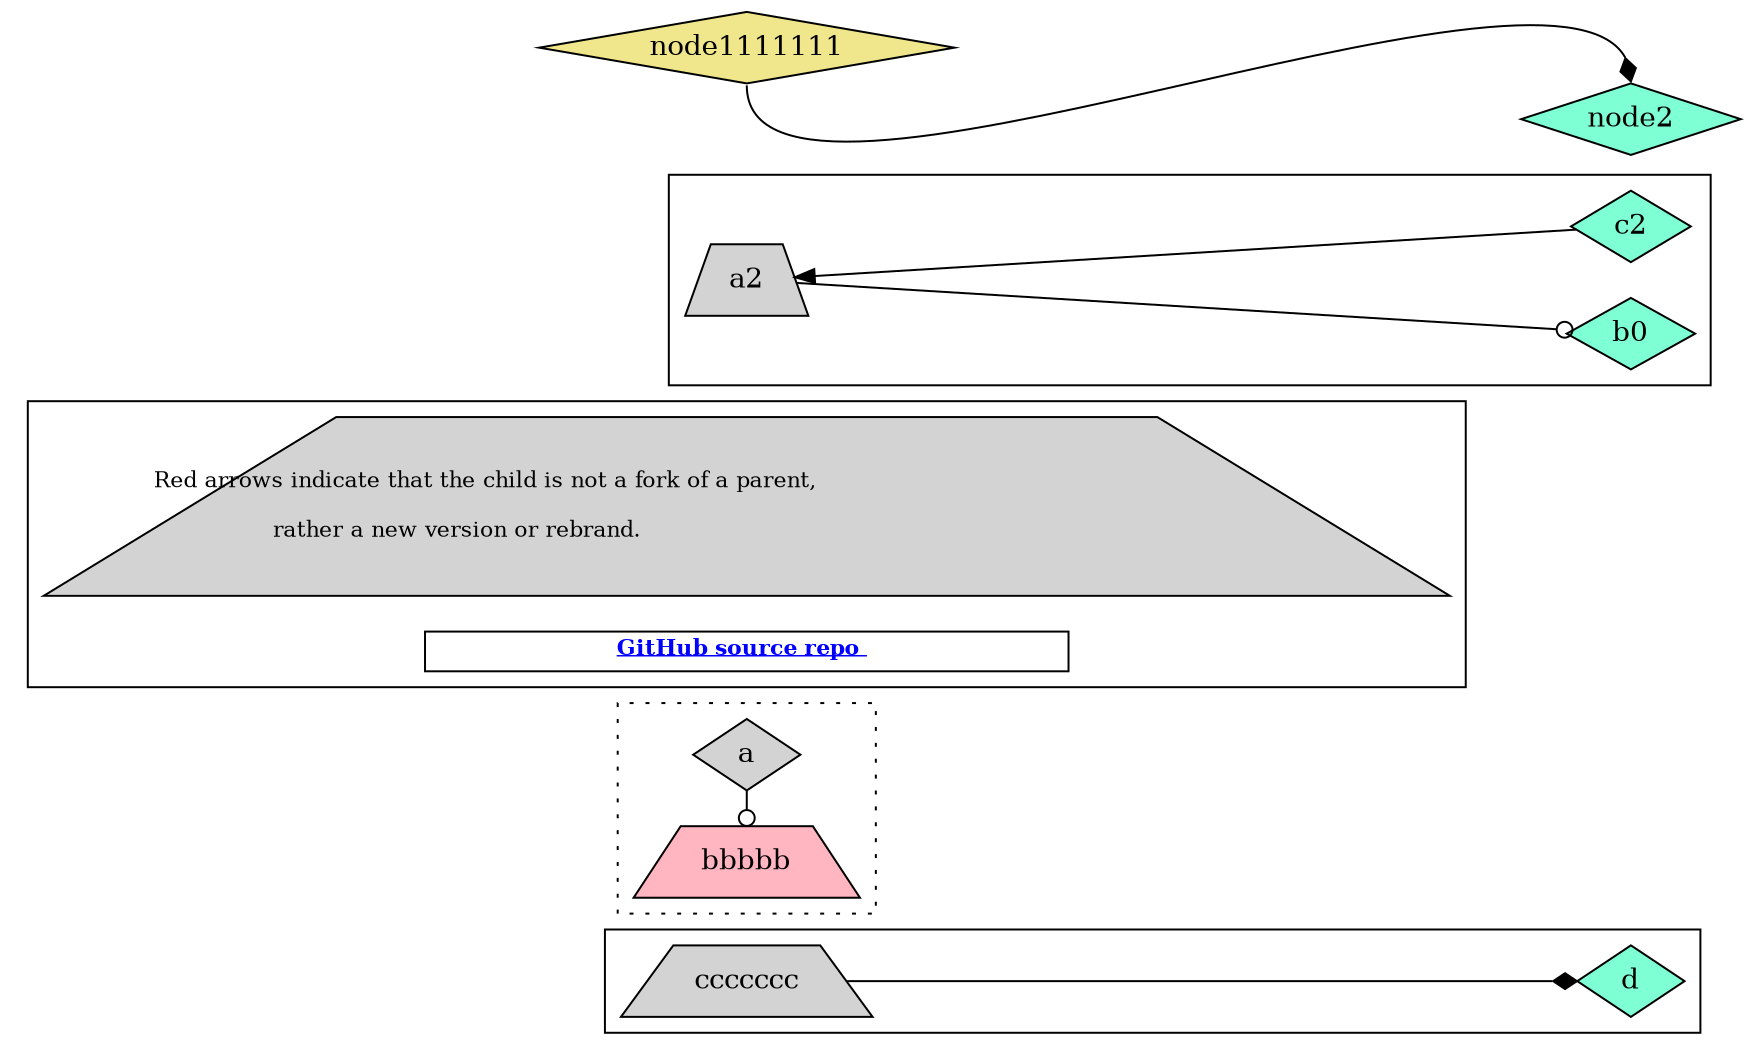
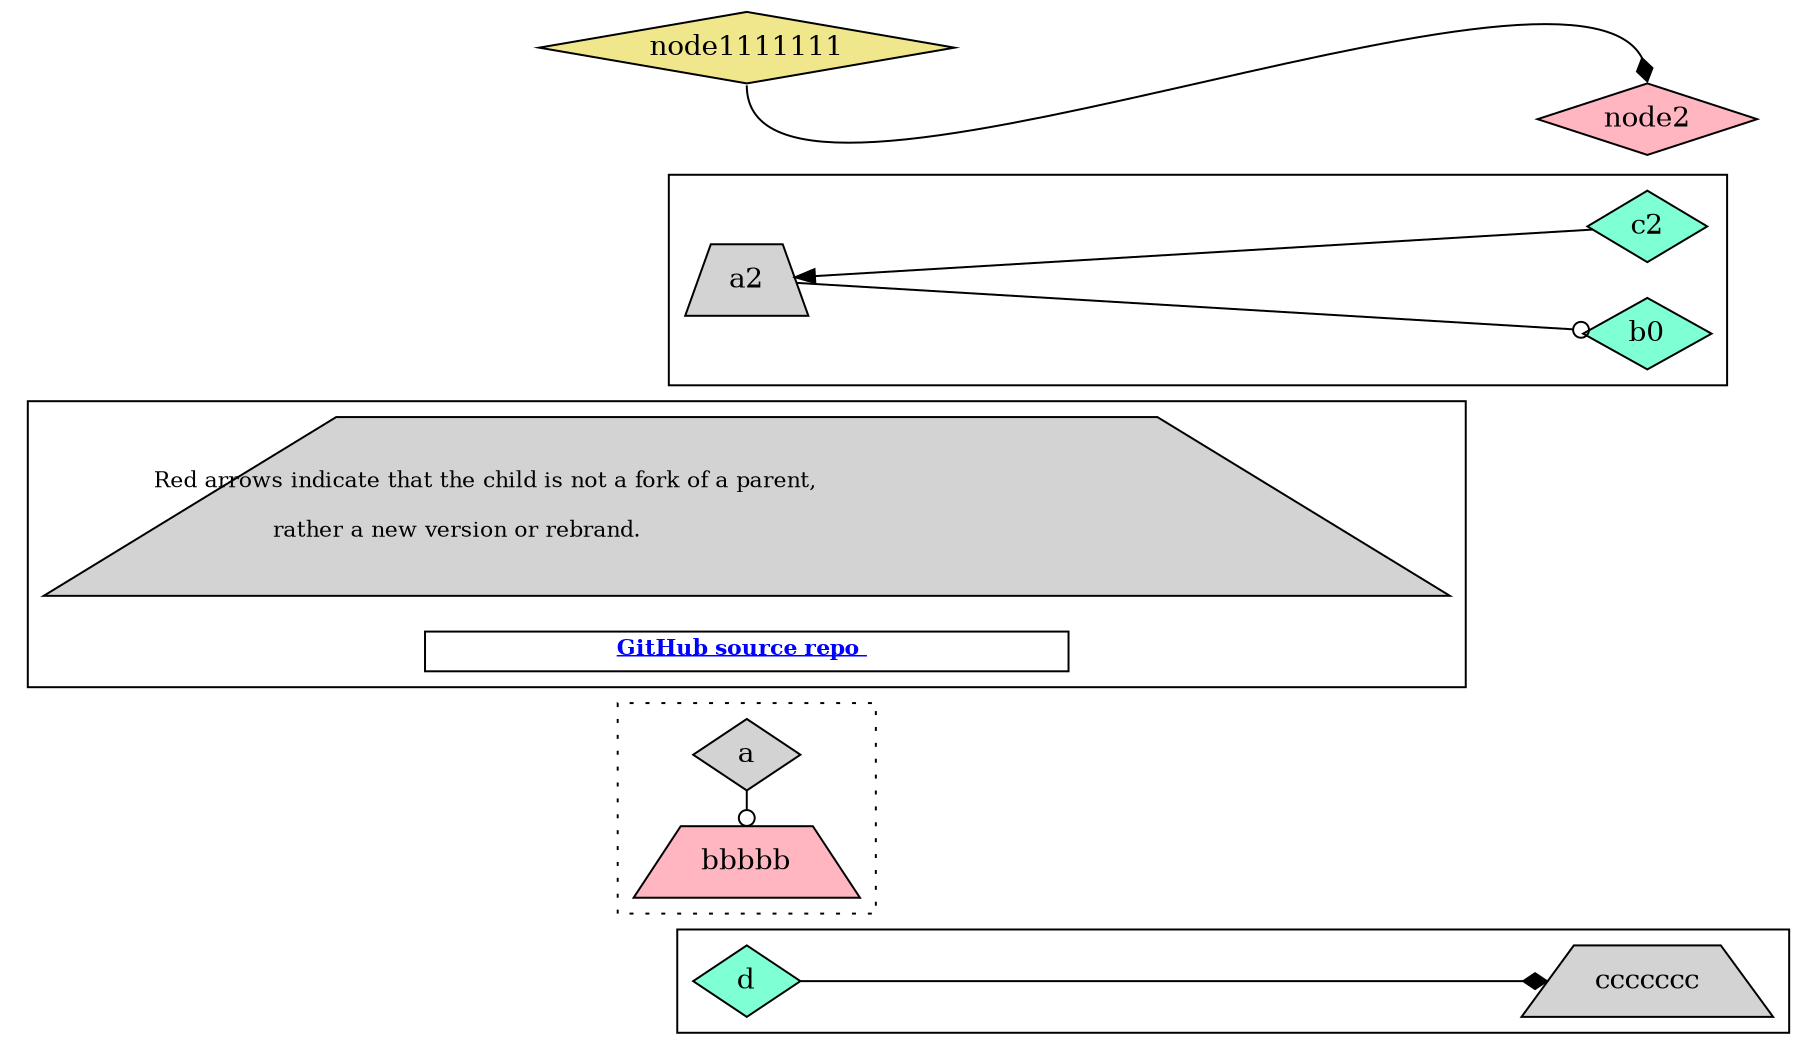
(1631, 119) -> (1647, 119)
(1200, 981) -> (1162, 981)
